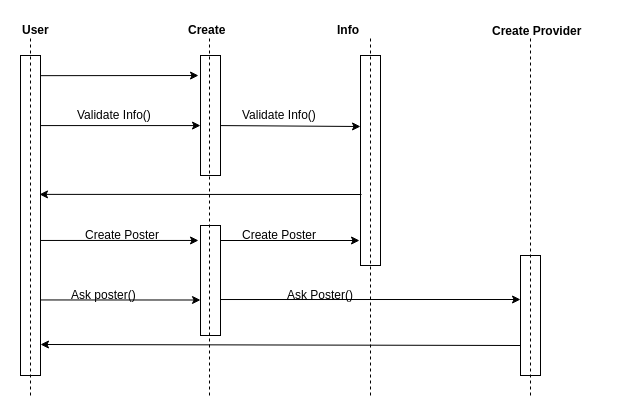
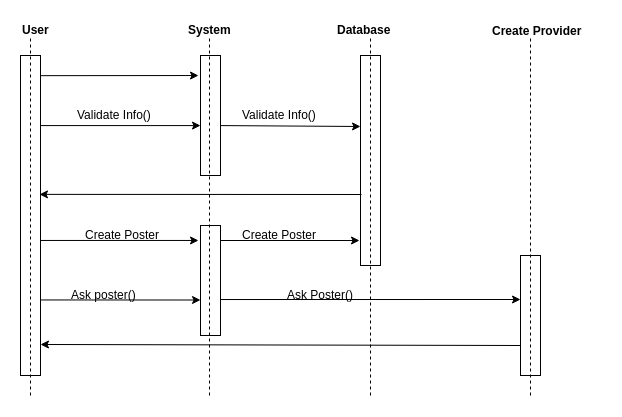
(209, 31) -> (209, 31)
(351, 31) -> (364, 31)
